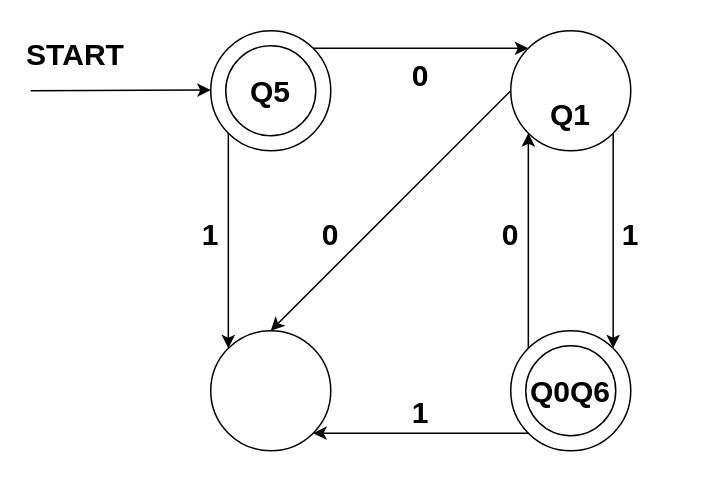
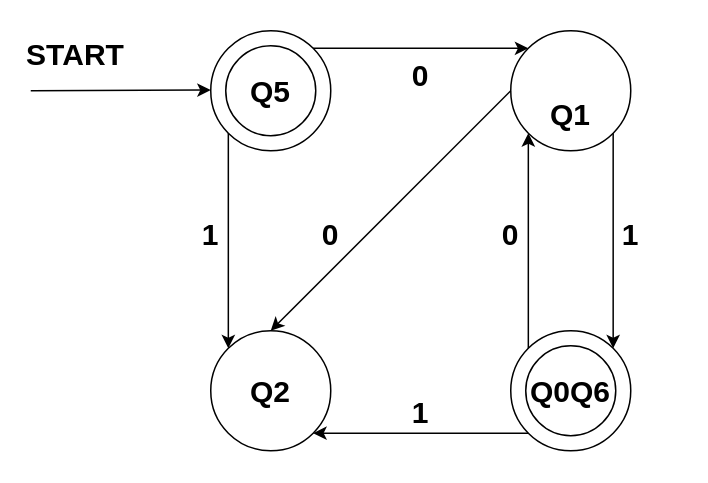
none -> (271, 391)
